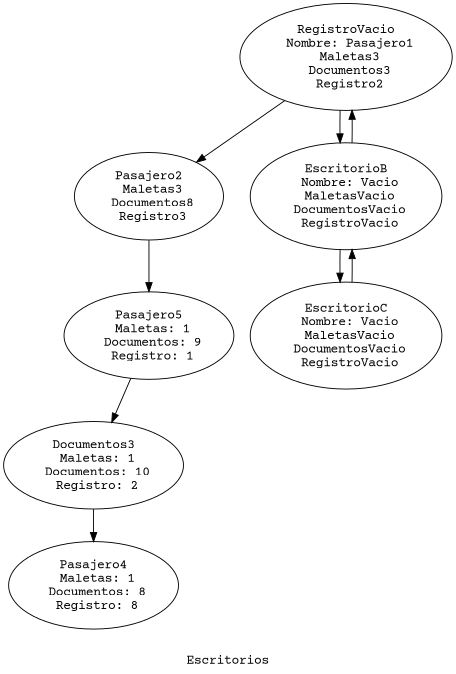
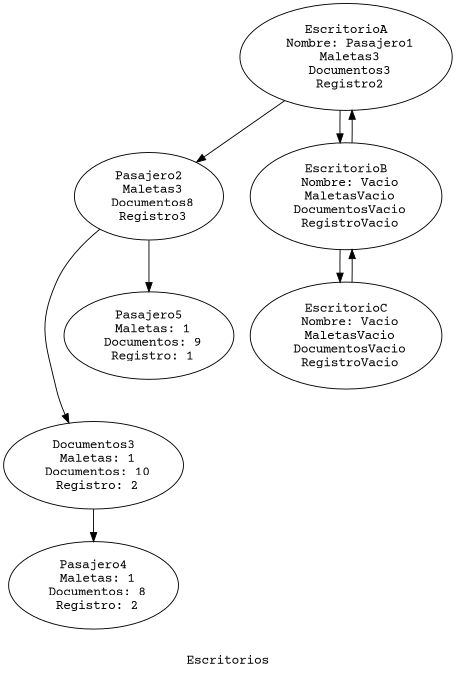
(346, 57) -> (346, 57)
(123, 396) -> (46, 314)
(94, 585) -> (94, 585)
